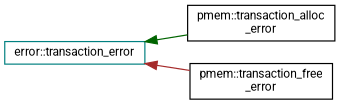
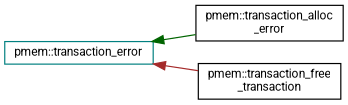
(75, 53) -> (79, 53)
(261, 81) -> (270, 81)
